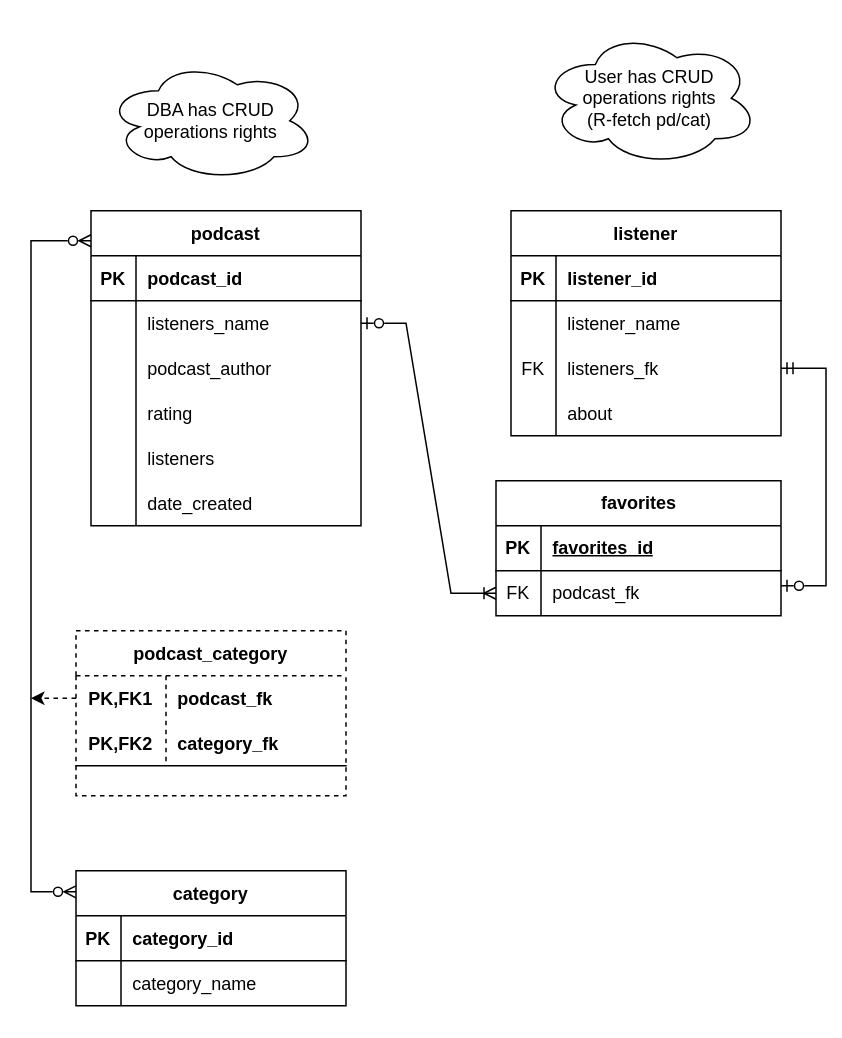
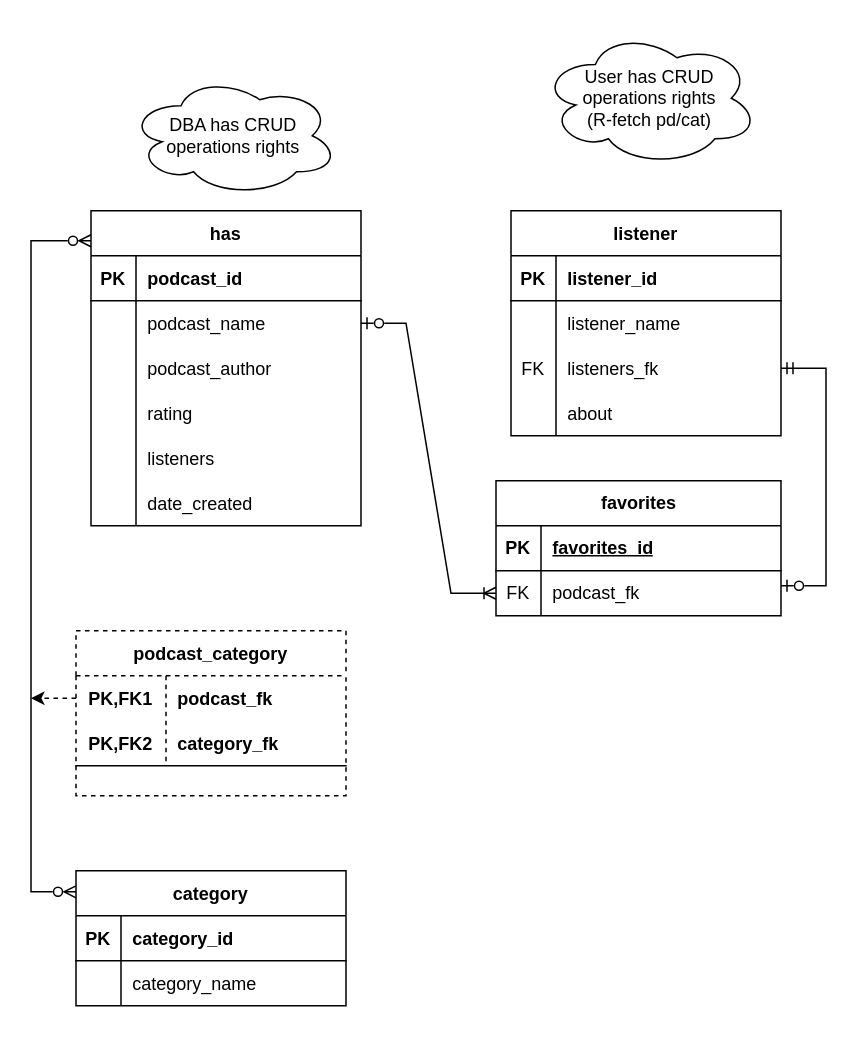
(211, 121) -> (233, 136)
(225, 234) -> (225, 234)
(213, 324) -> (207, 324)
